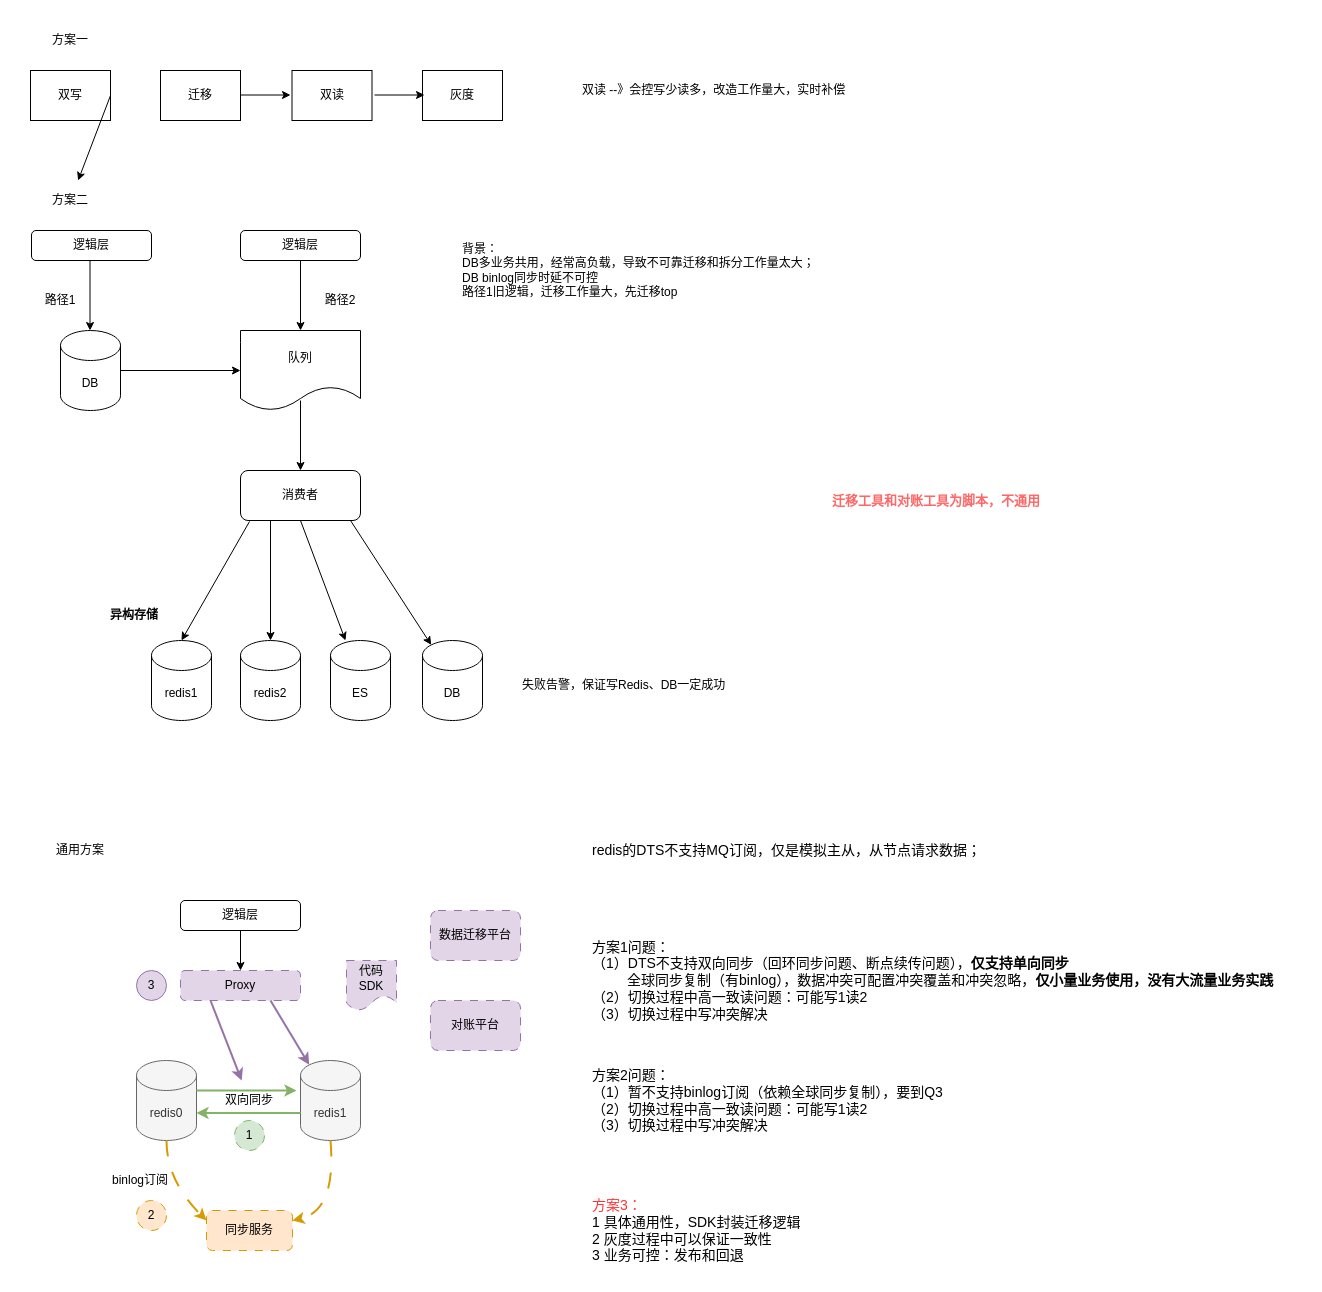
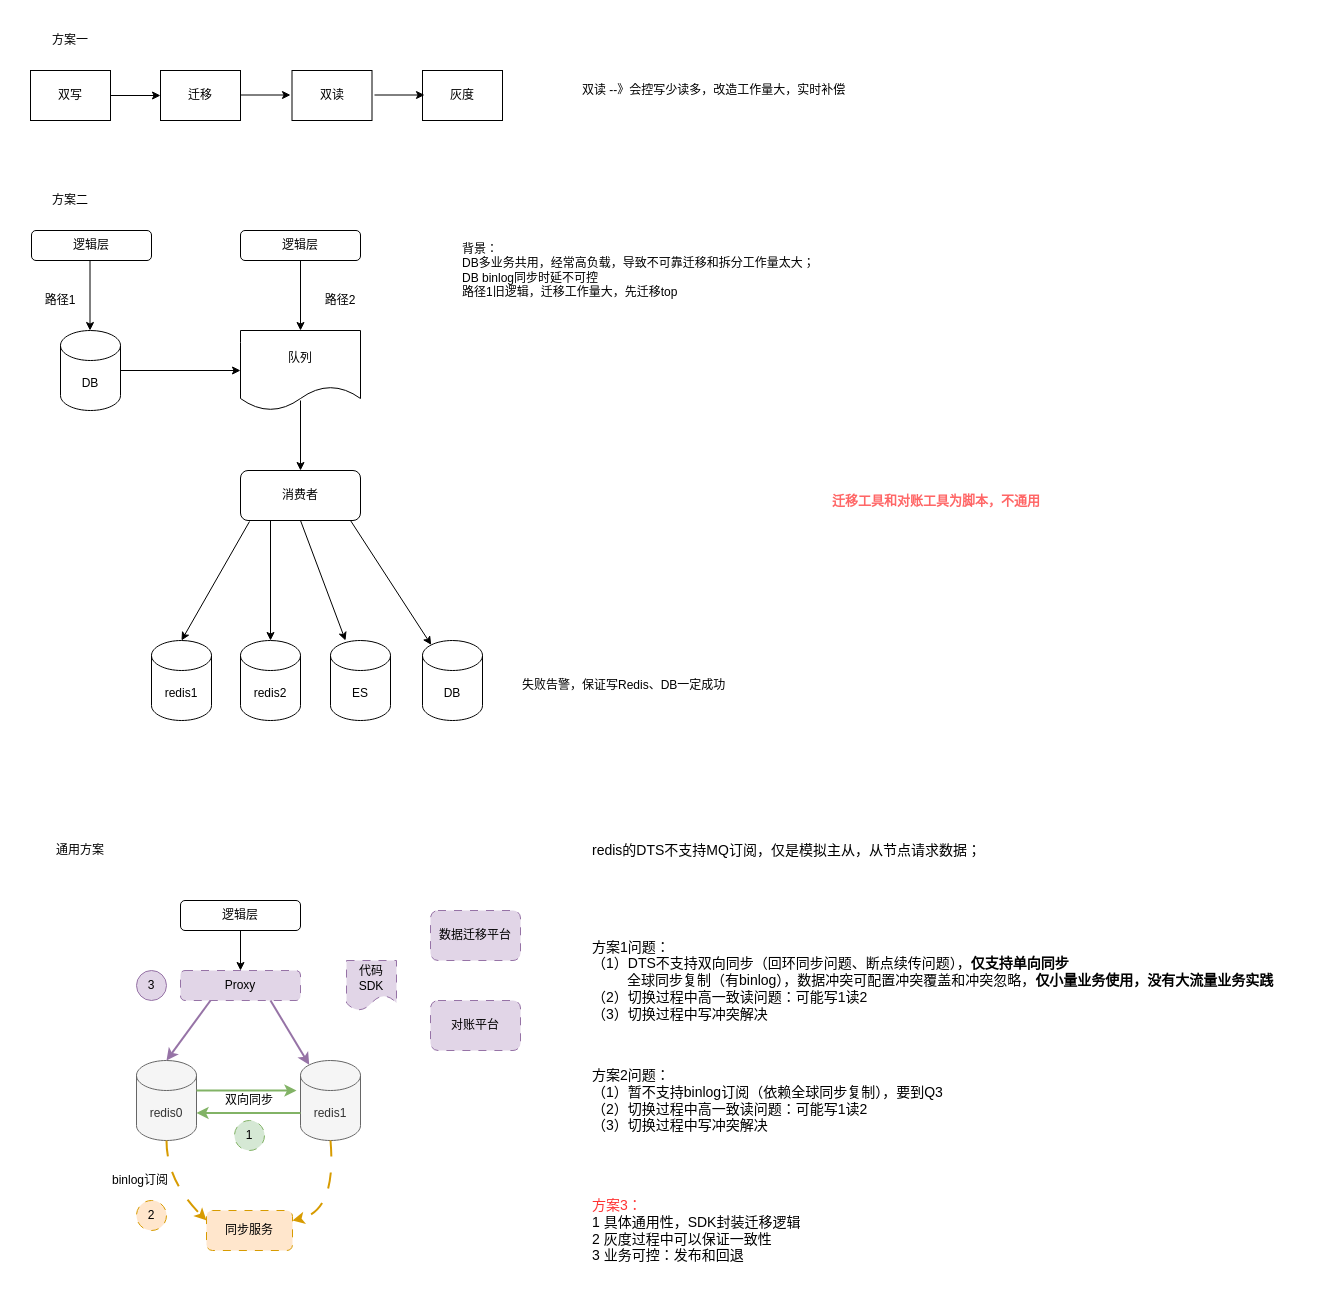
(95, 135) -> (132, 96)
(141, 616) -> none
(224, 1036) -> (191, 1027)
